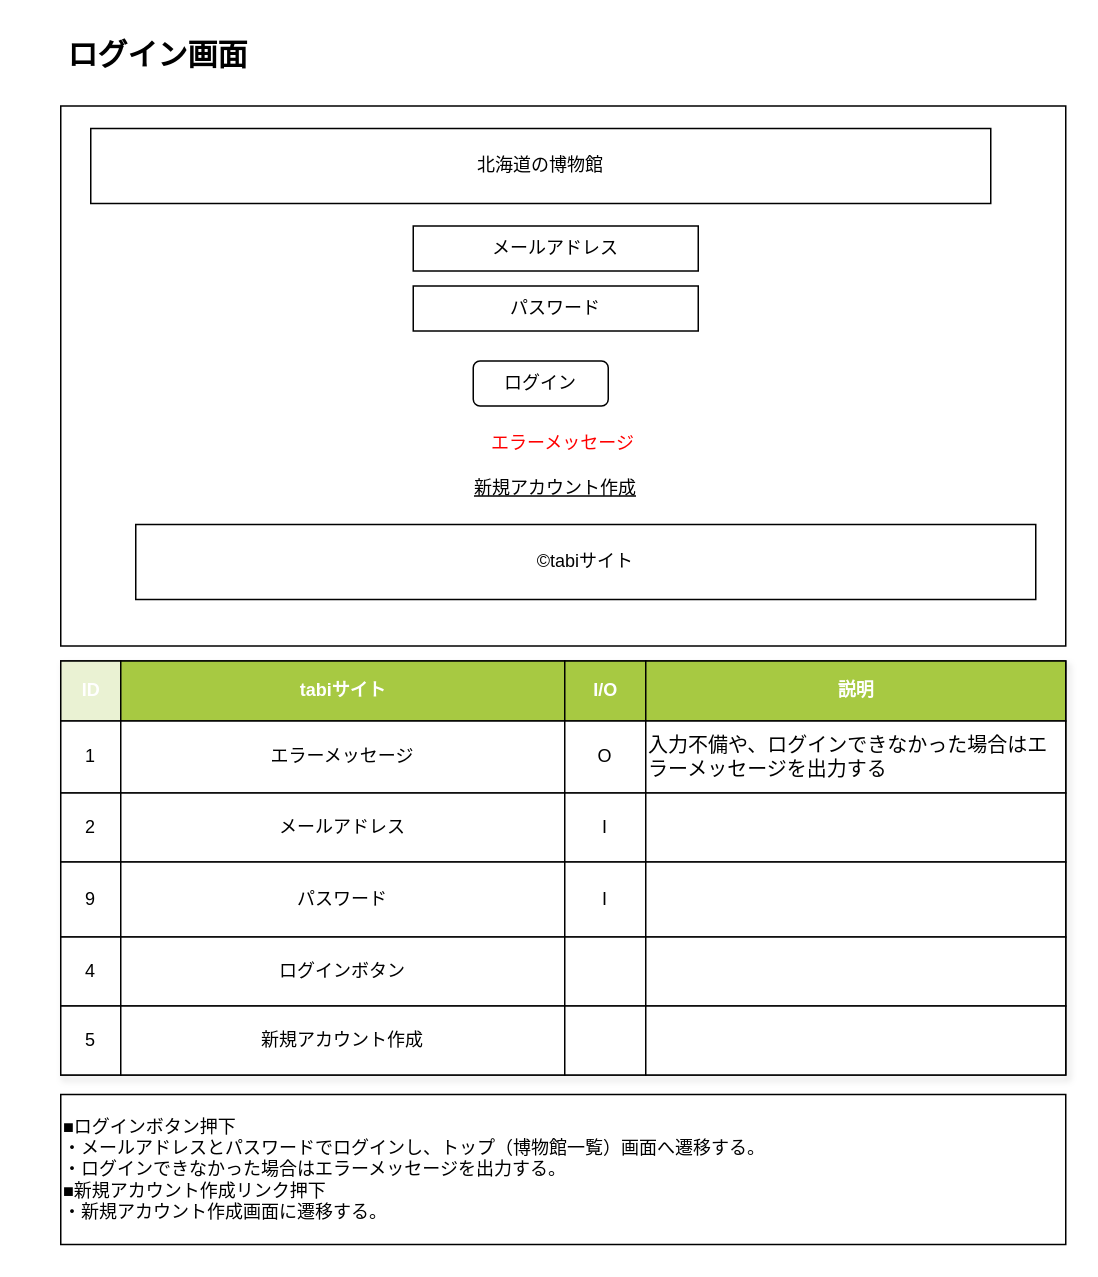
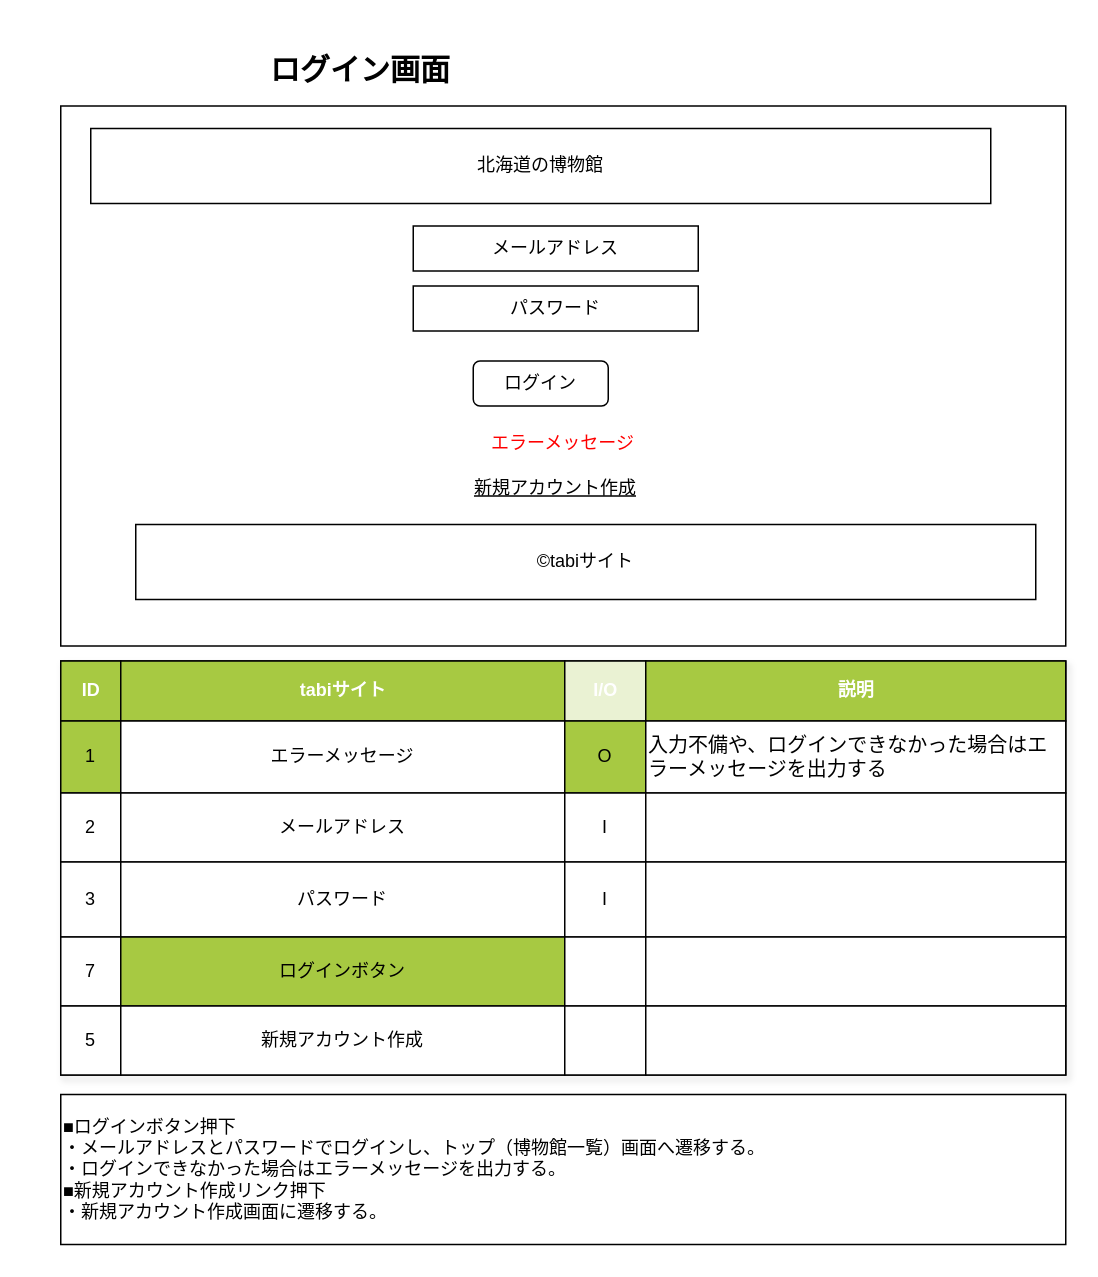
(158, 53) -> (361, 68)
(91, 691) -> (91, 691)
(605, 691) -> (605, 691)
(91, 757) -> (91, 757)
(605, 757) -> (605, 757)
(91, 899) -> (91, 899)
(91, 971) -> (91, 971)
(343, 971) -> (343, 971)
